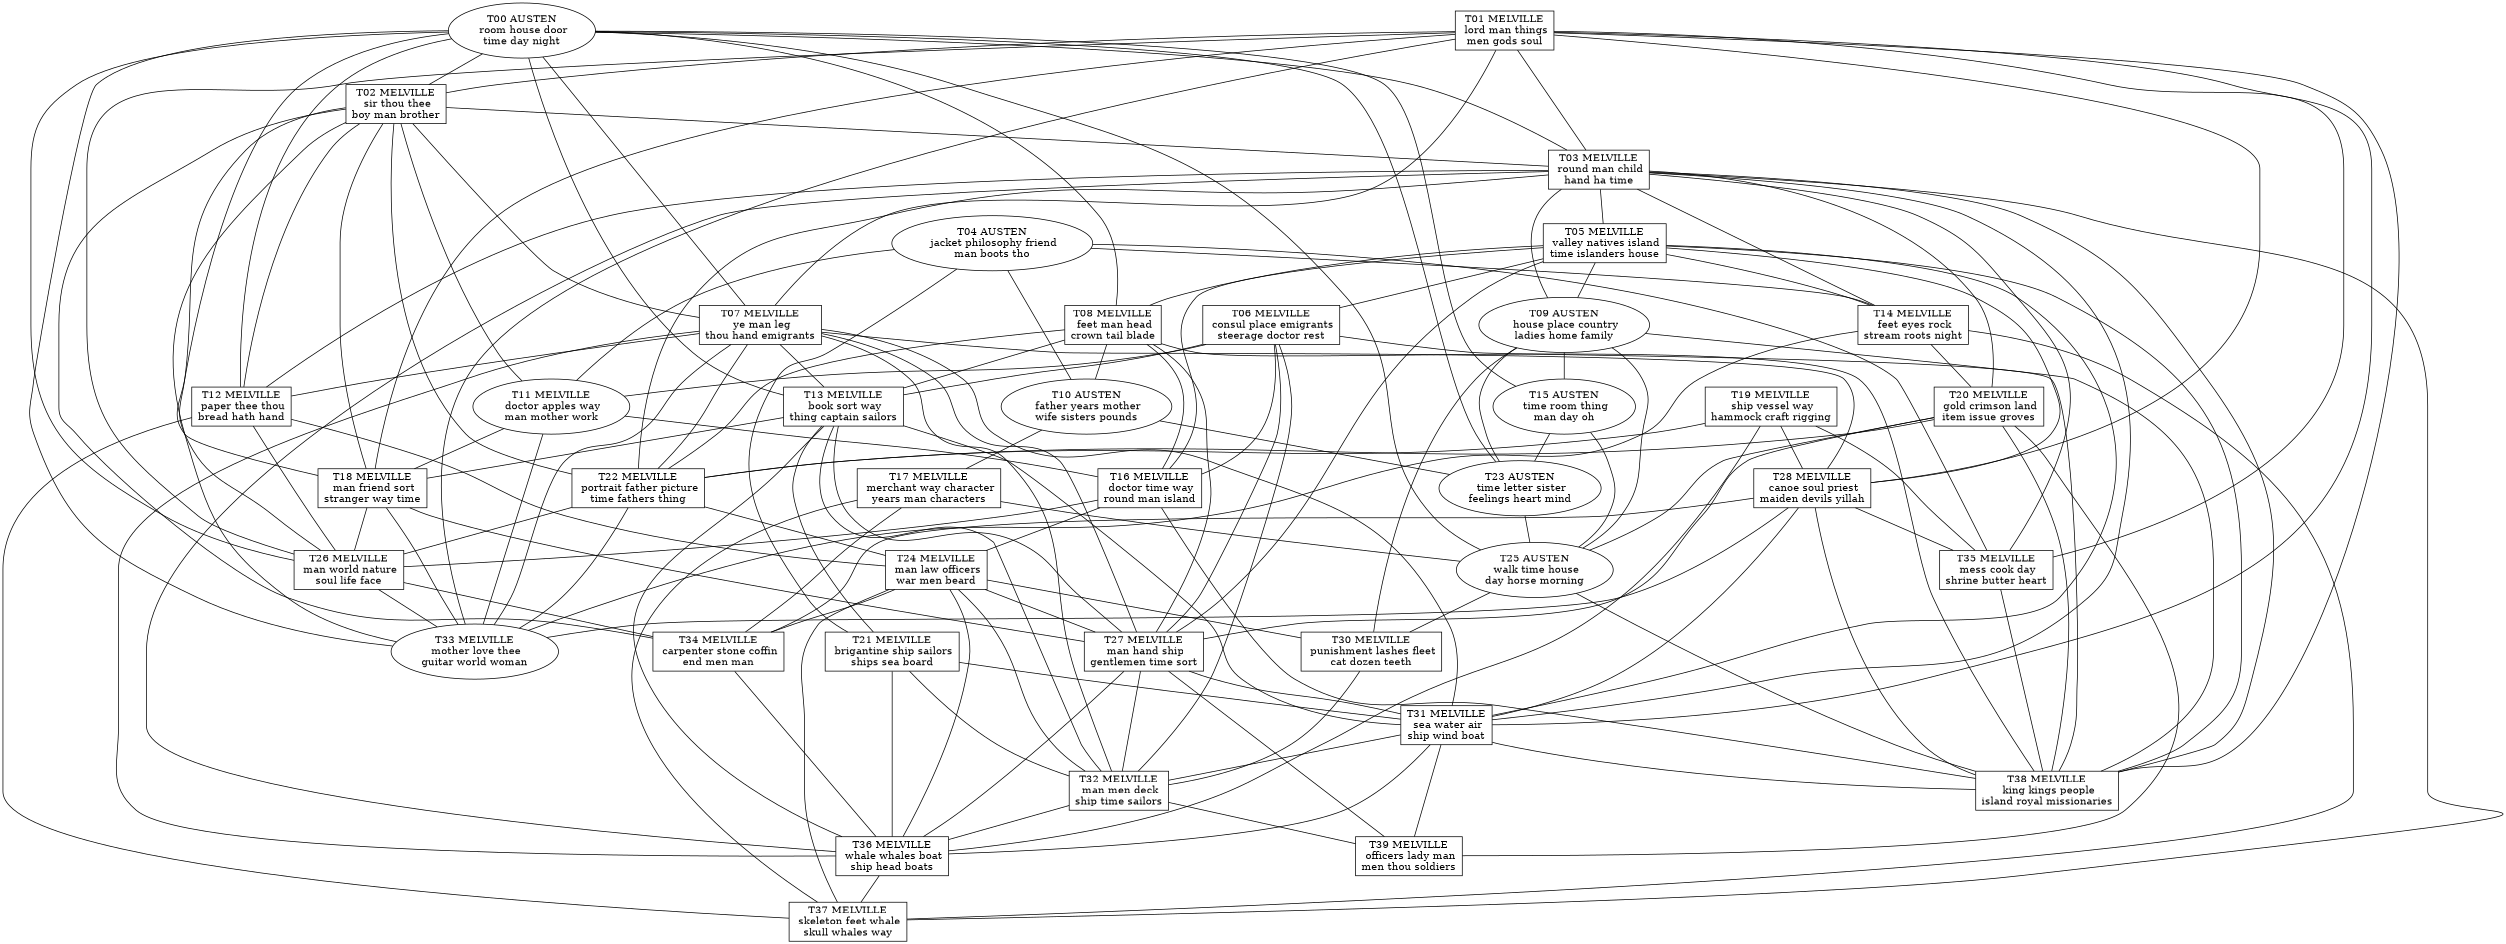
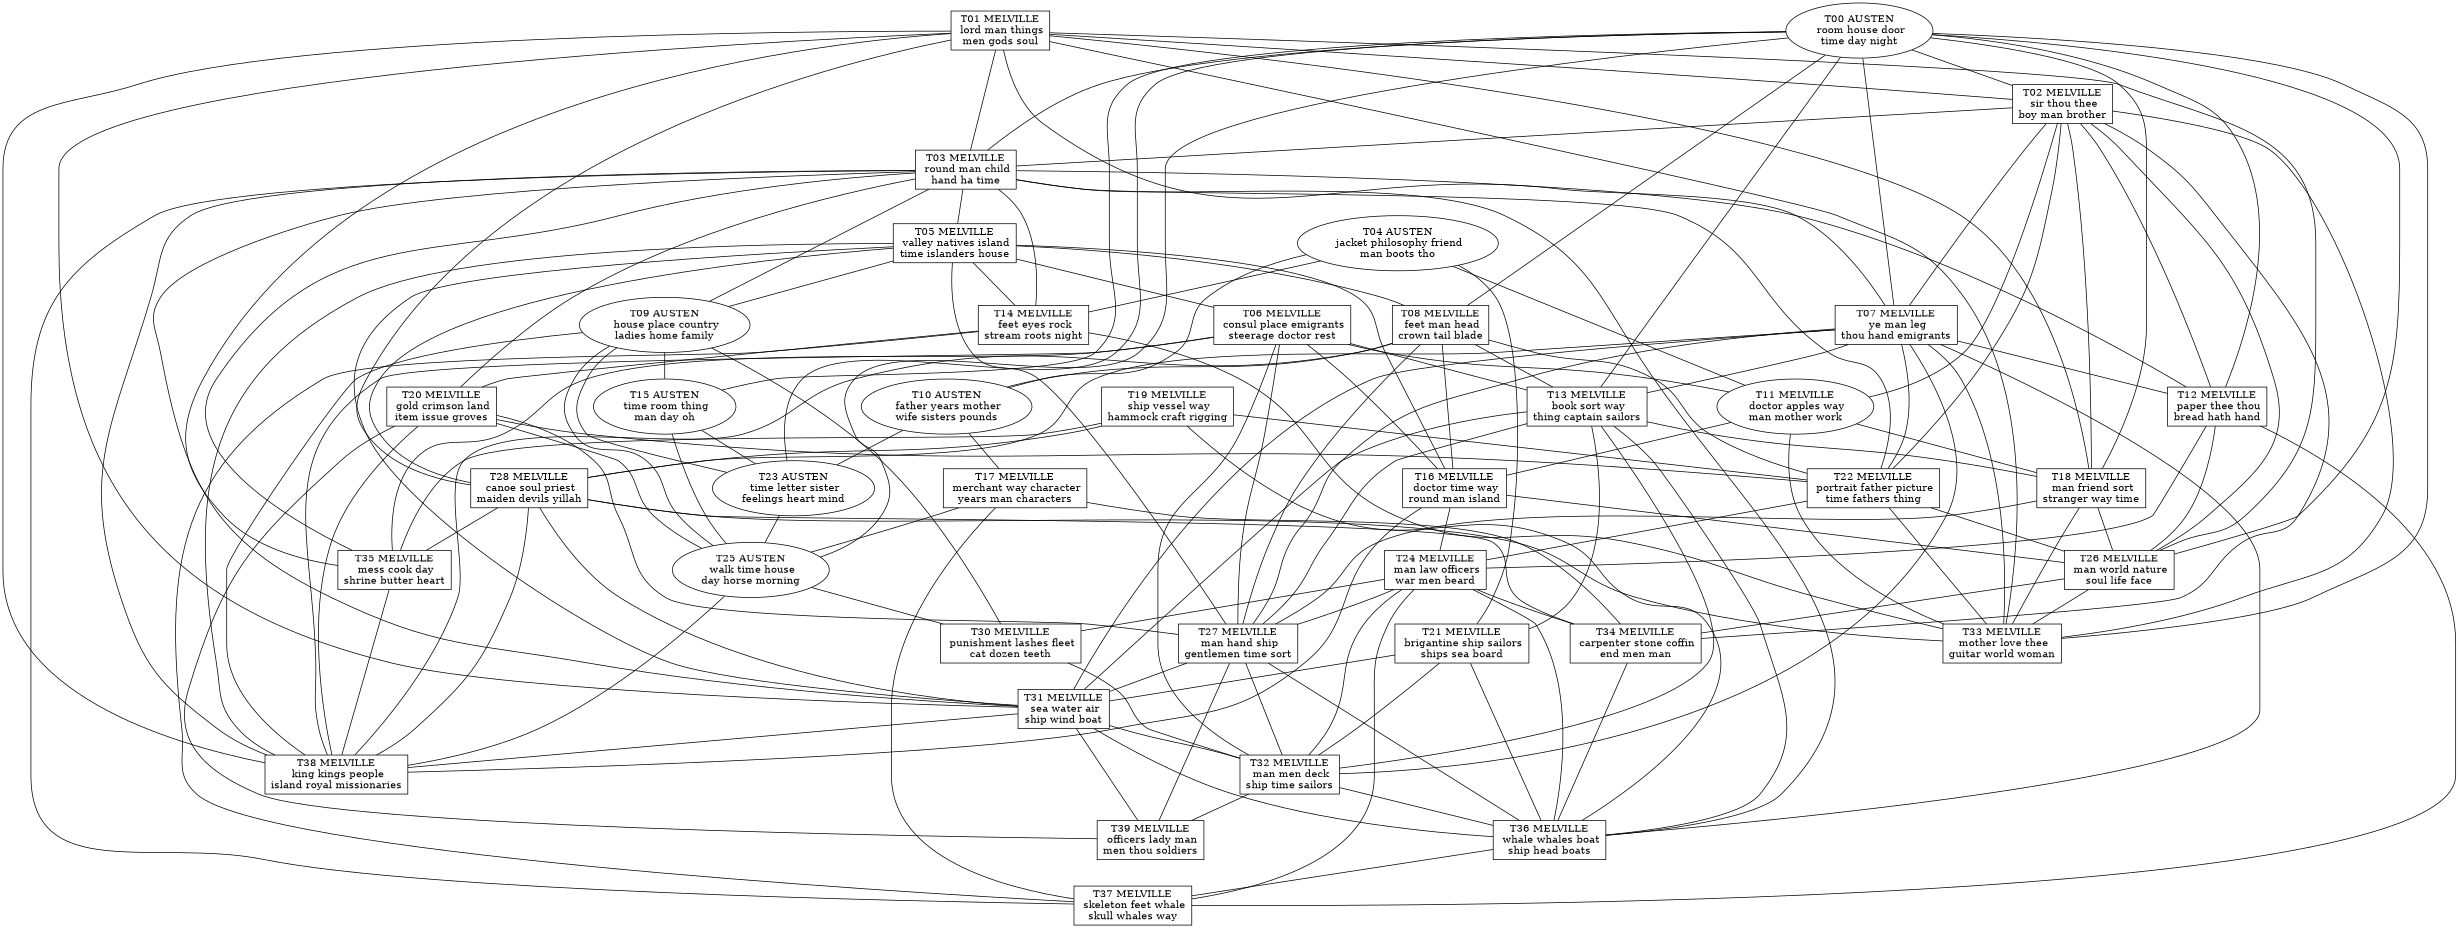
(1598, 287) -> (617, 372)
(475, 652) -> (2002, 644)
